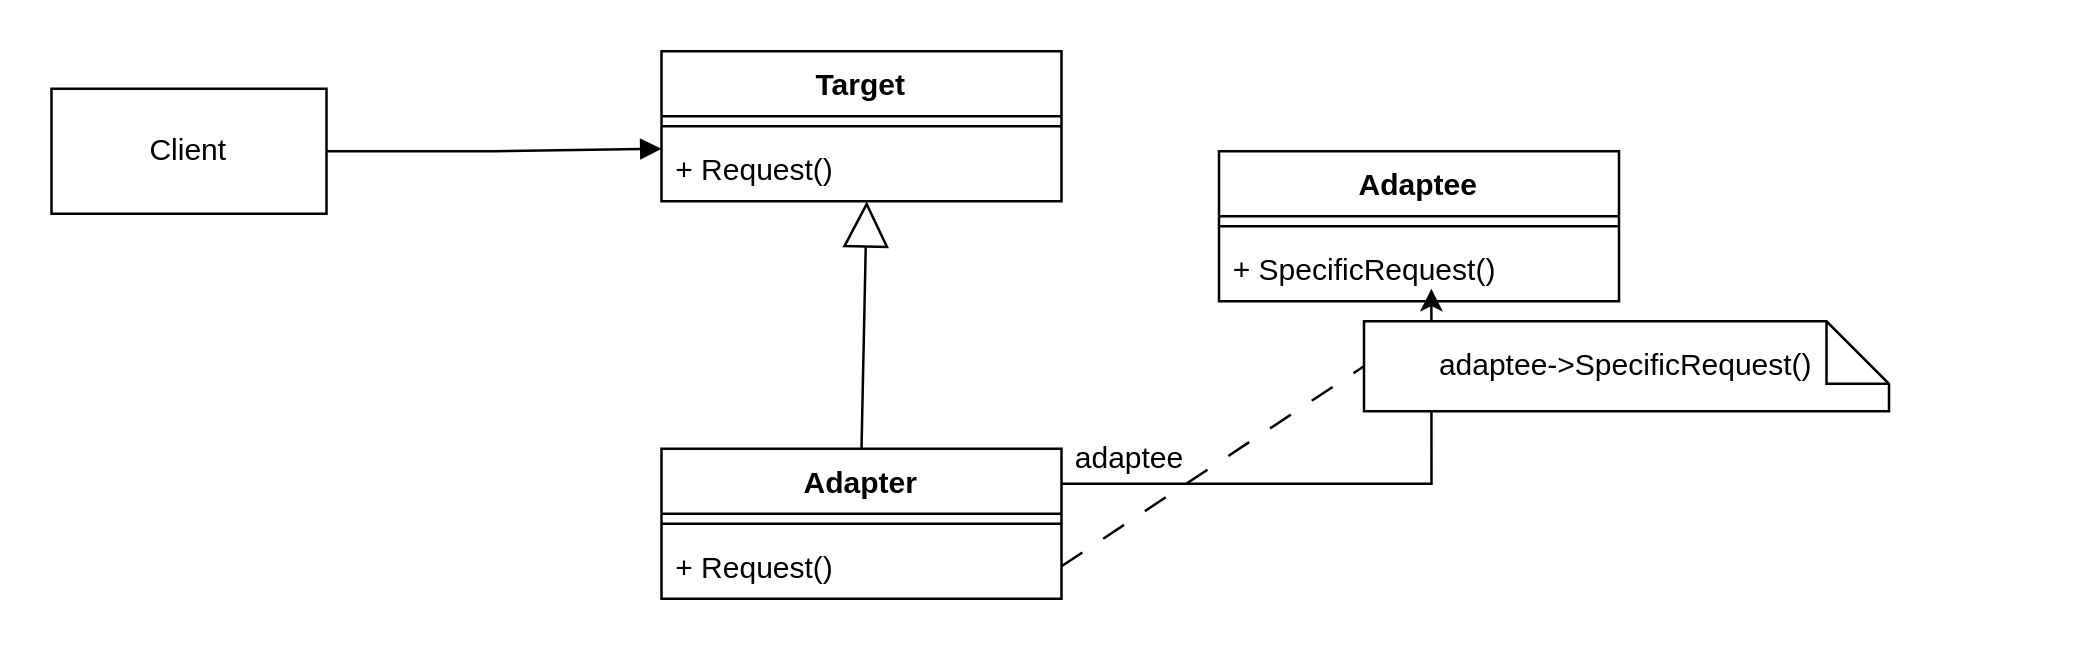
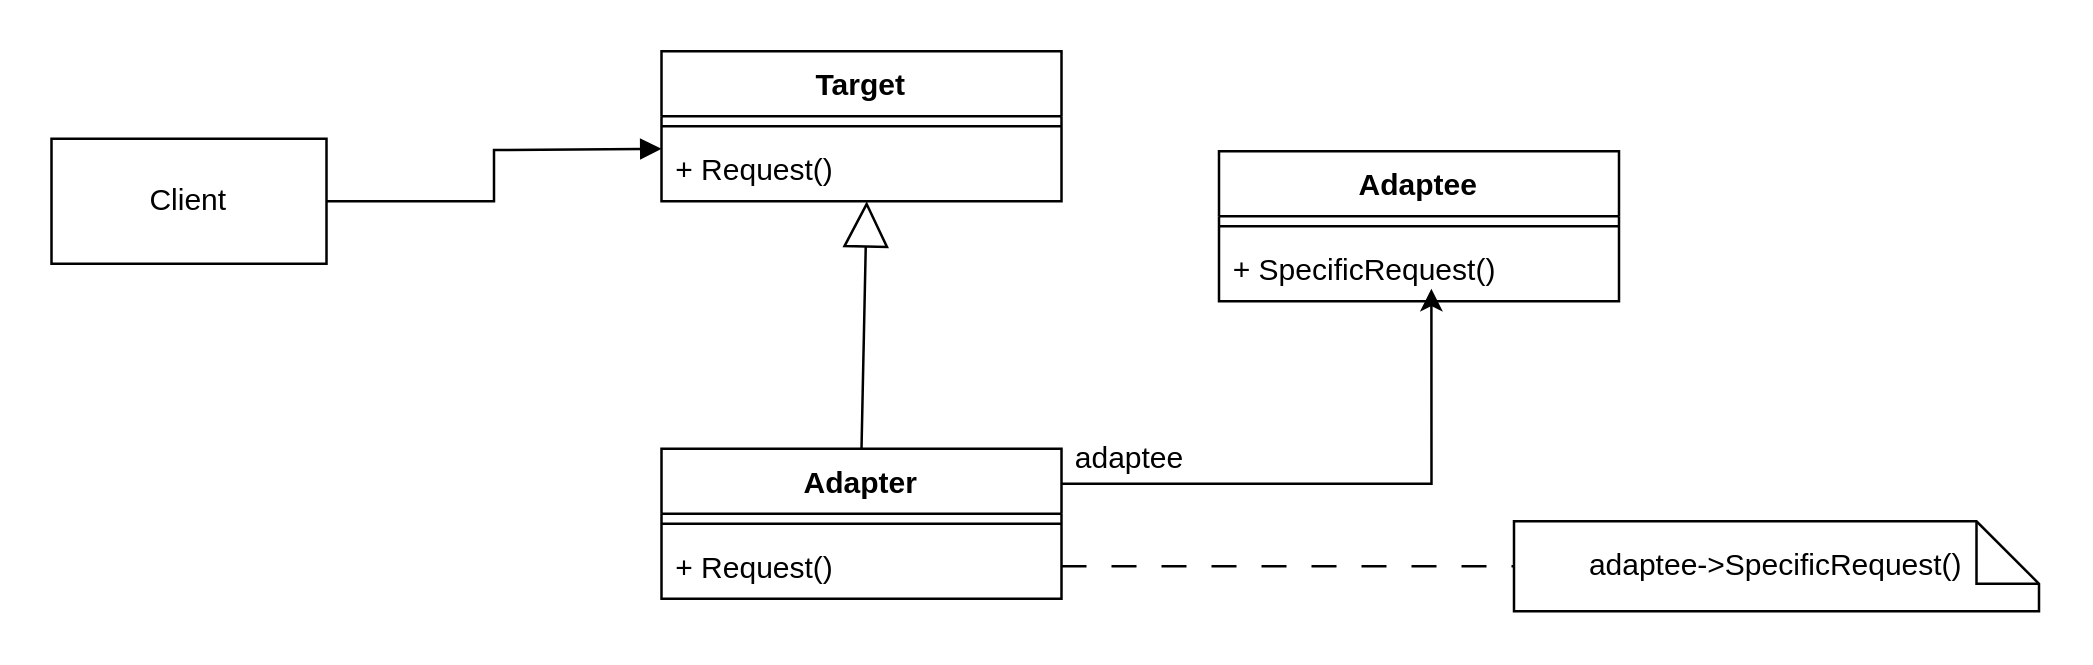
(189, 151) -> (189, 201)
(1626, 366) -> (1776, 566)
